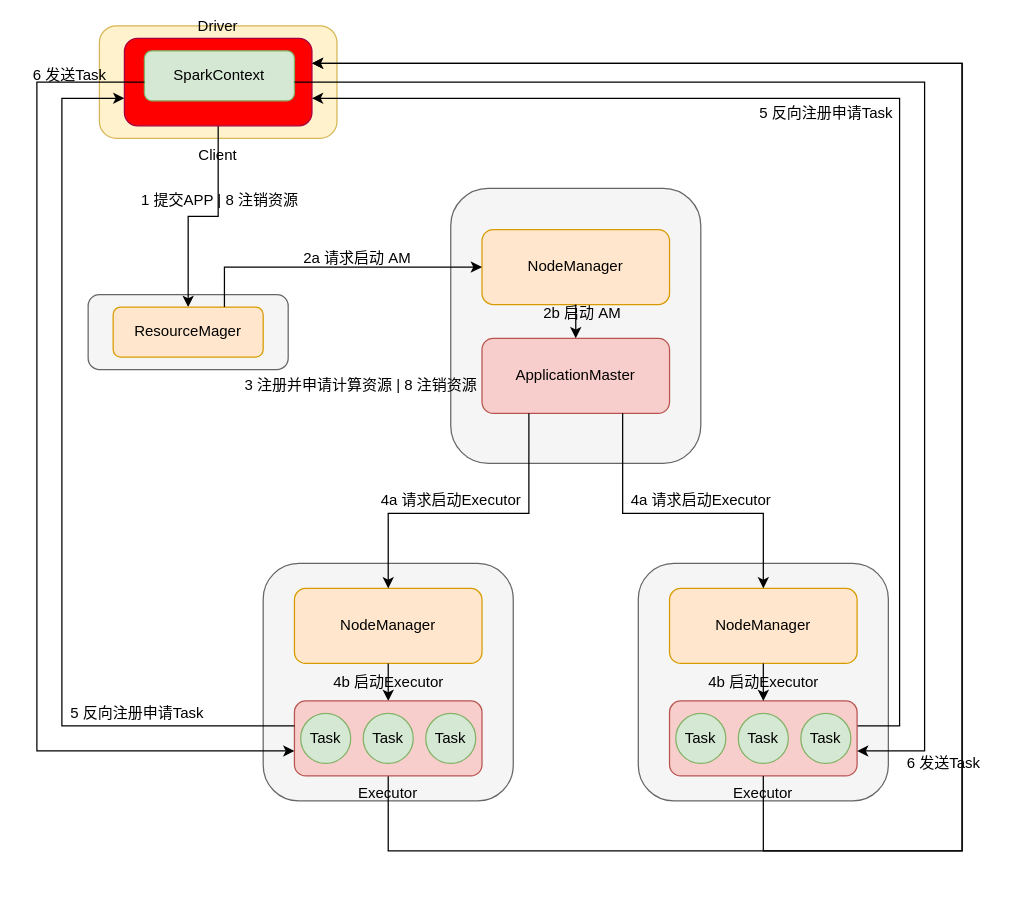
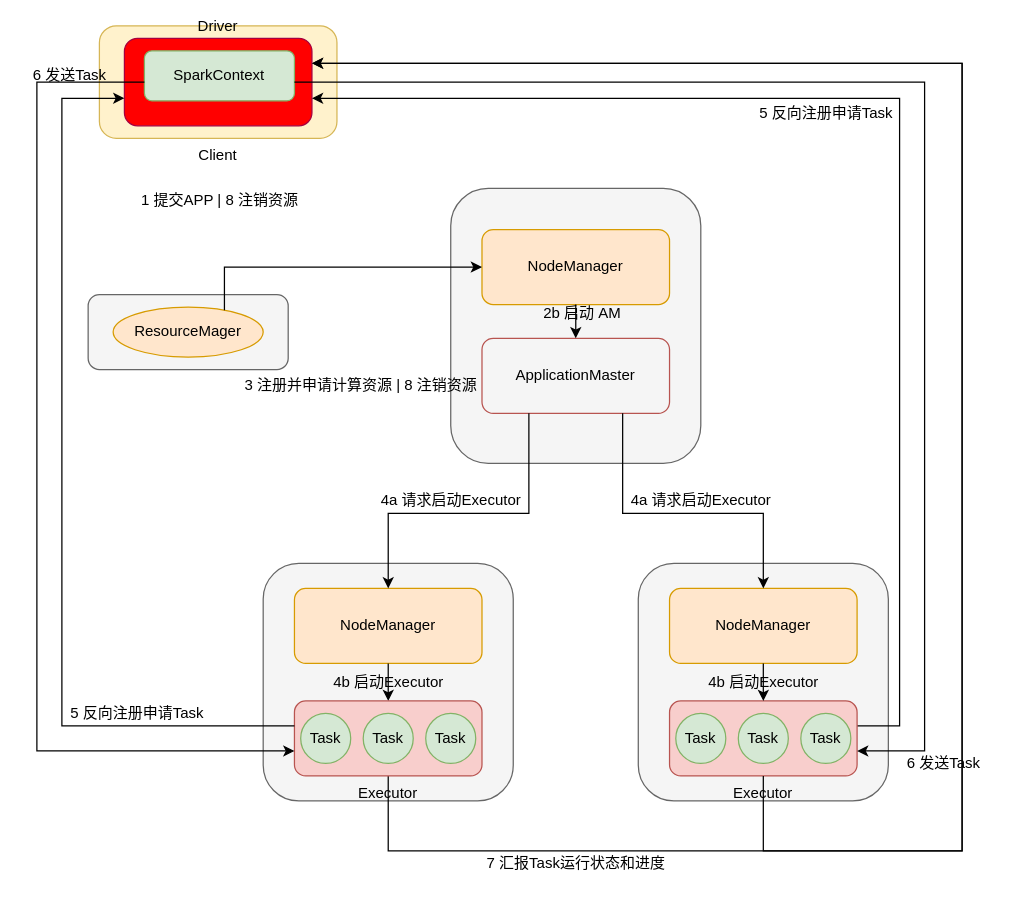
(188, 237) -> none
(357, 258) -> none
(188, 332) -> (188, 332)
(576, 376) -> (576, 376)
none -> (576, 863)
